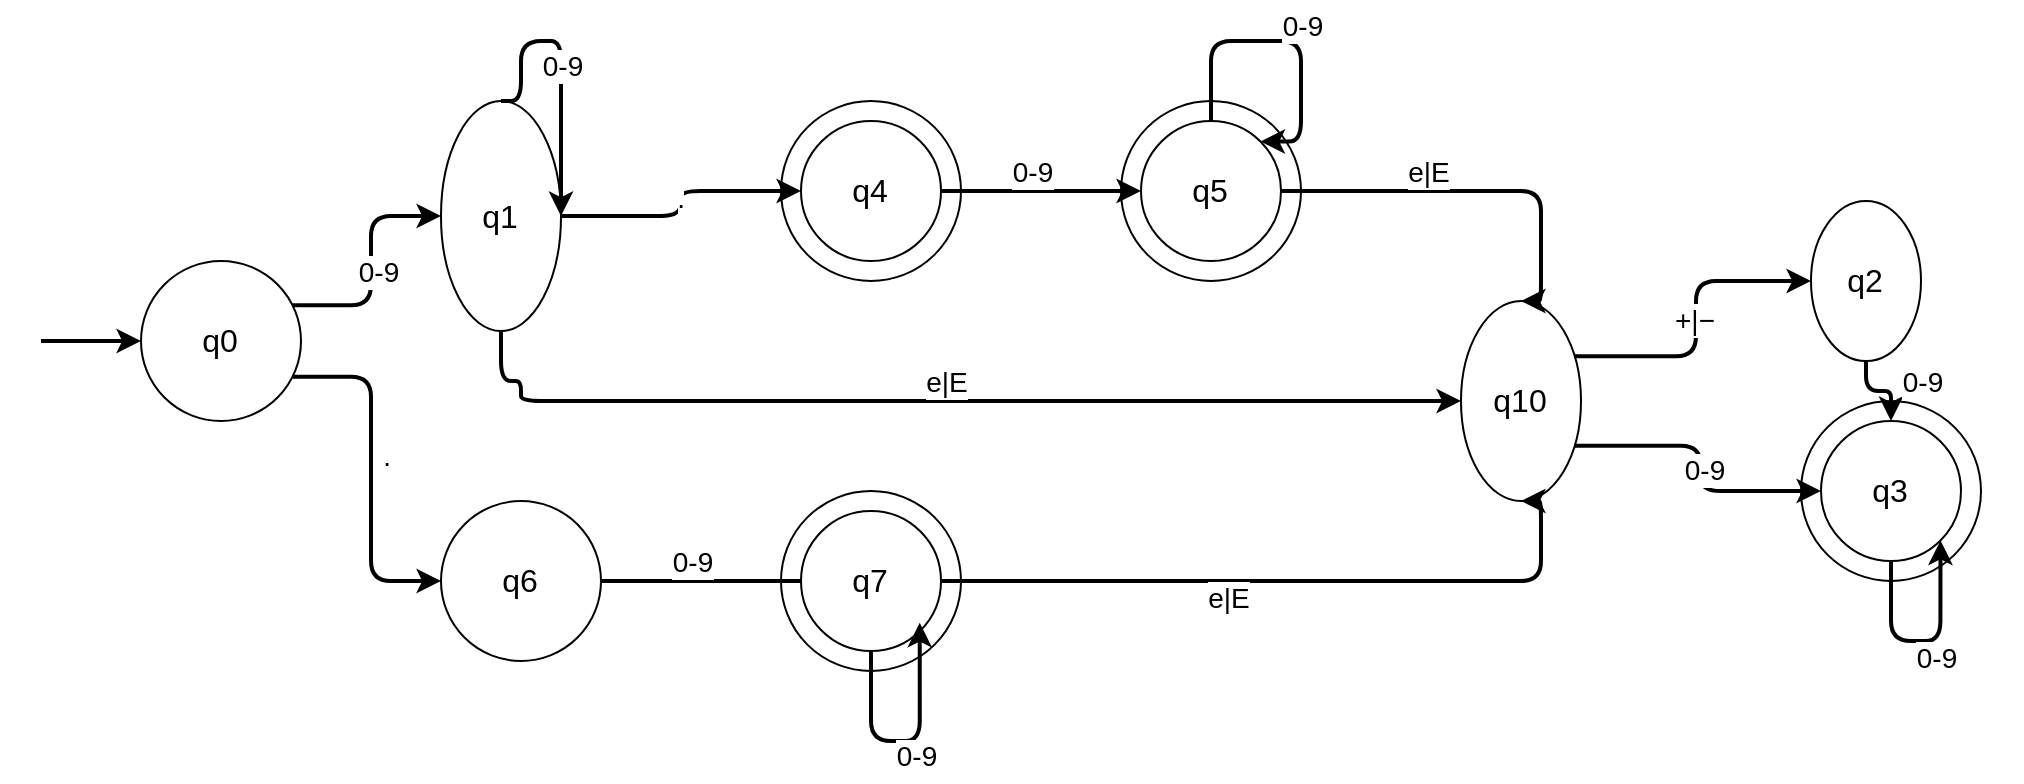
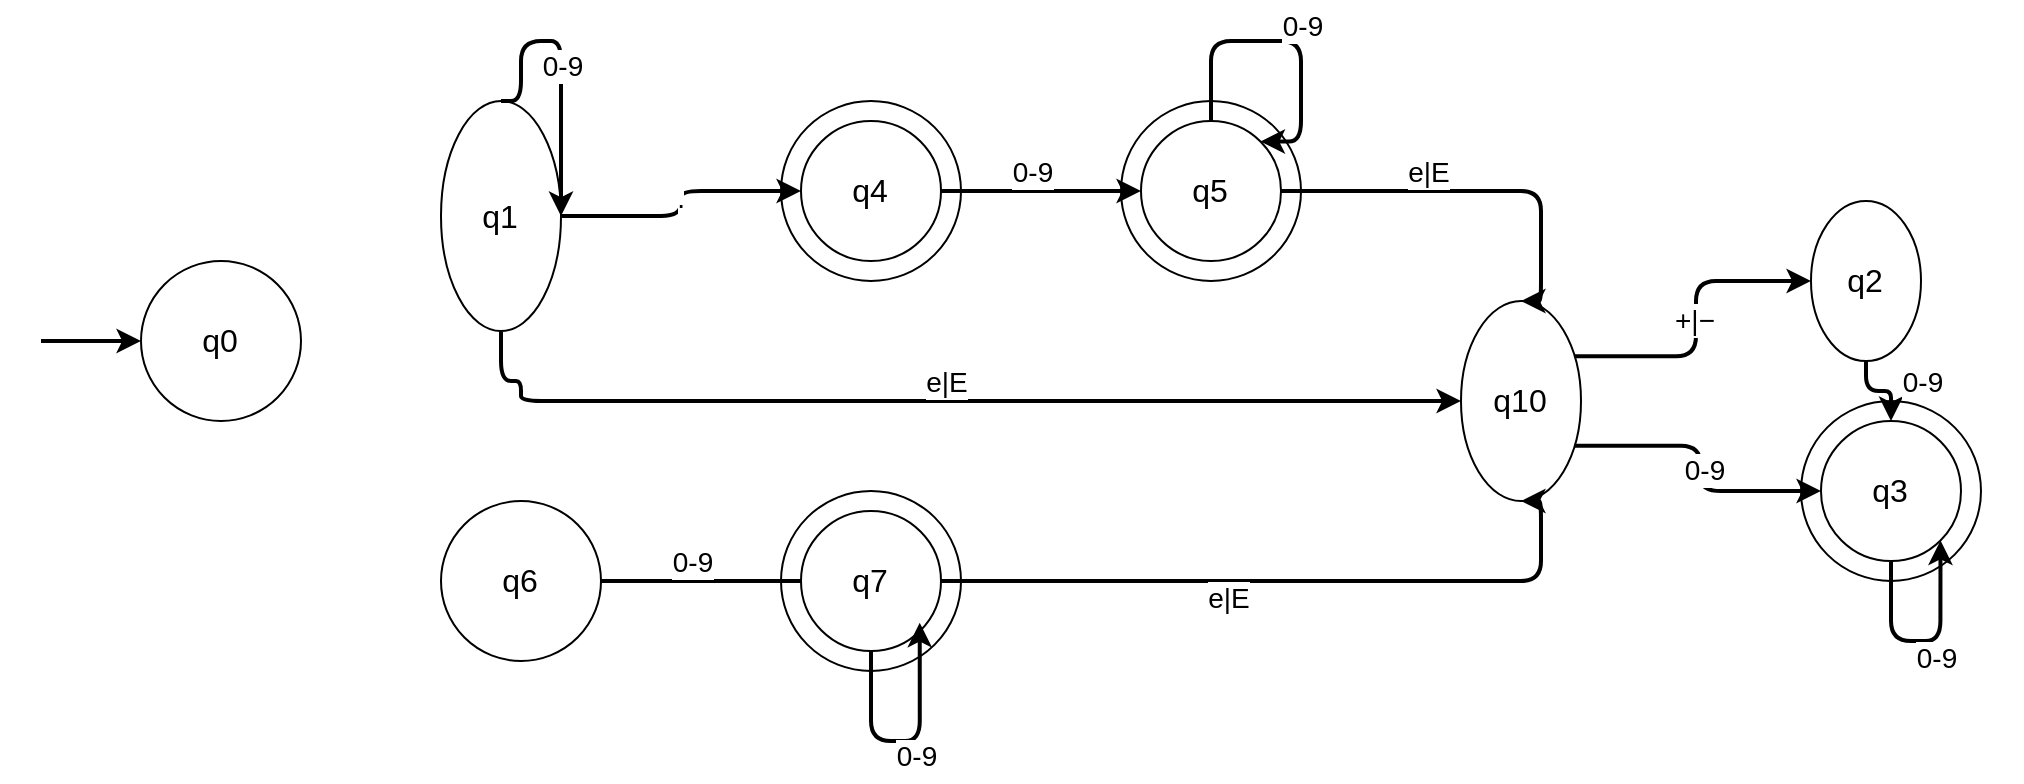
(371, 273) -> none
(371, 466) -> none
